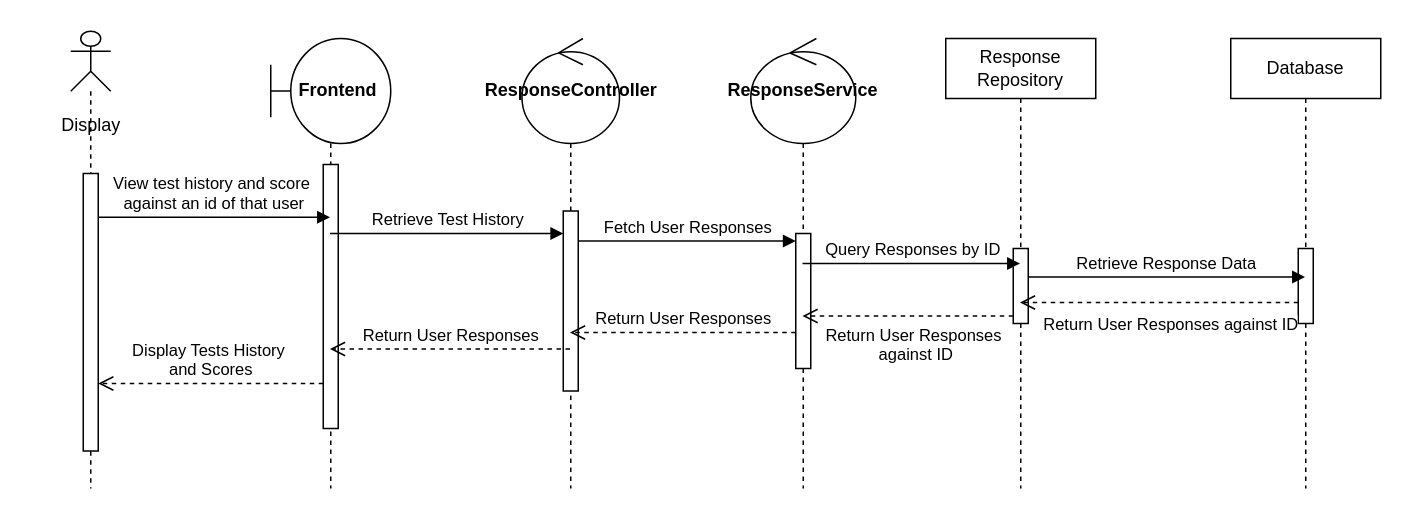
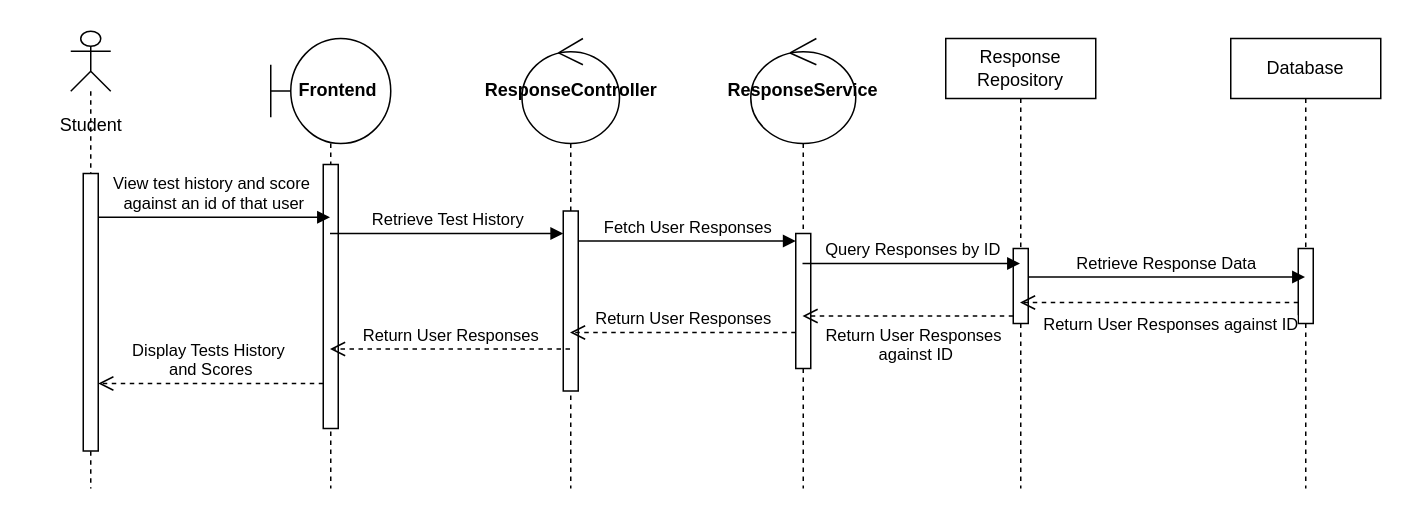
(92, 125) -> (92, 125)
